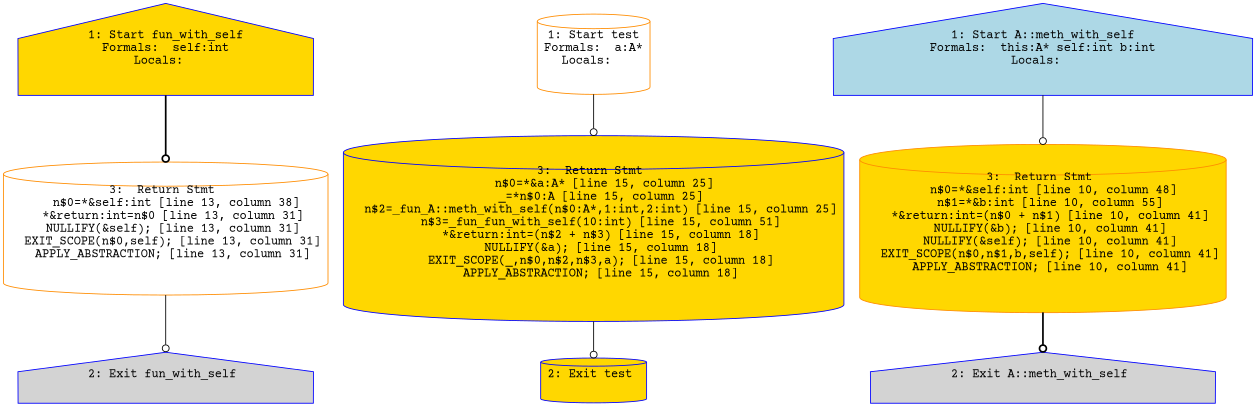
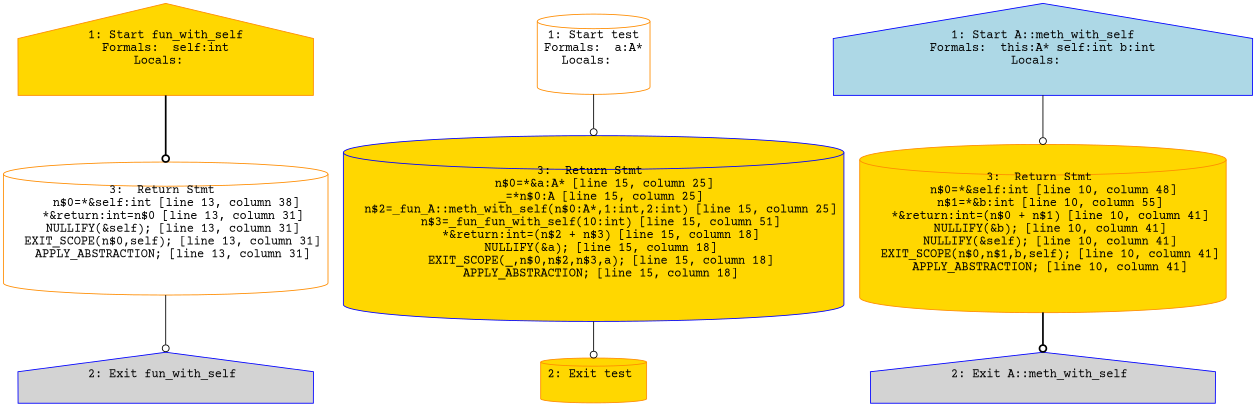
(166, 54) -> (166, 54)
(594, 380) -> (594, 380)
